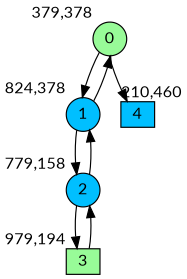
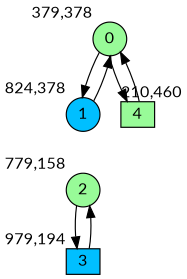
none -> (133, 82)
(138, 115) -> (138, 115)
(75, 146) -> none
(91, 158) -> none
(83, 190) -> (83, 190)
(83, 262) -> (83, 262)
